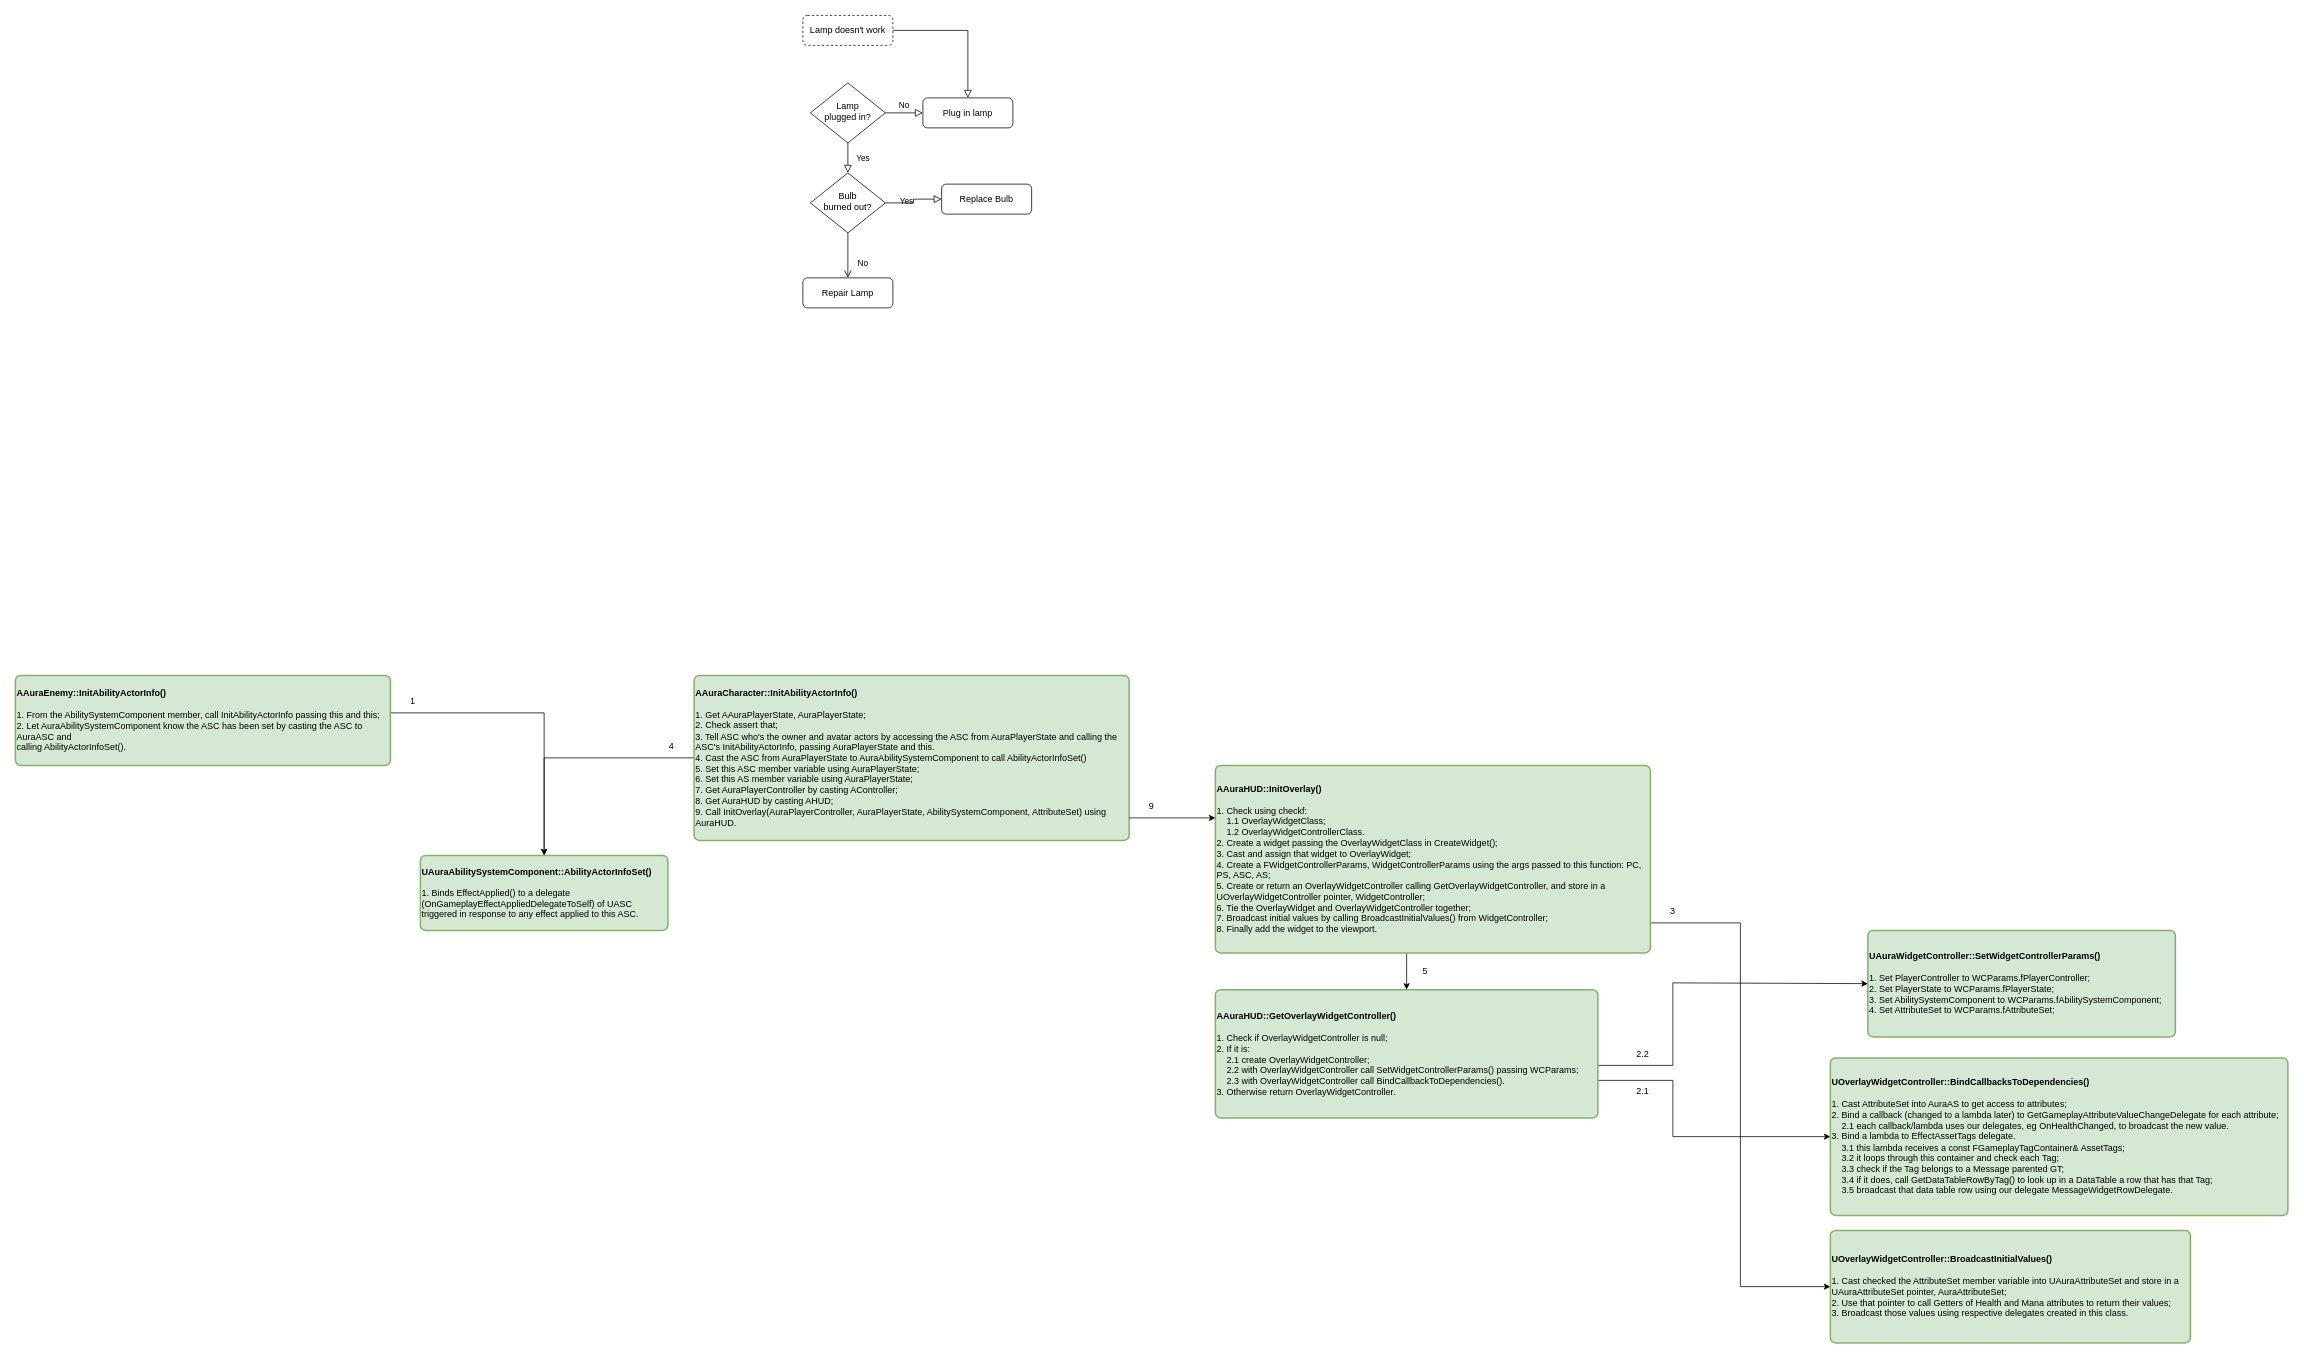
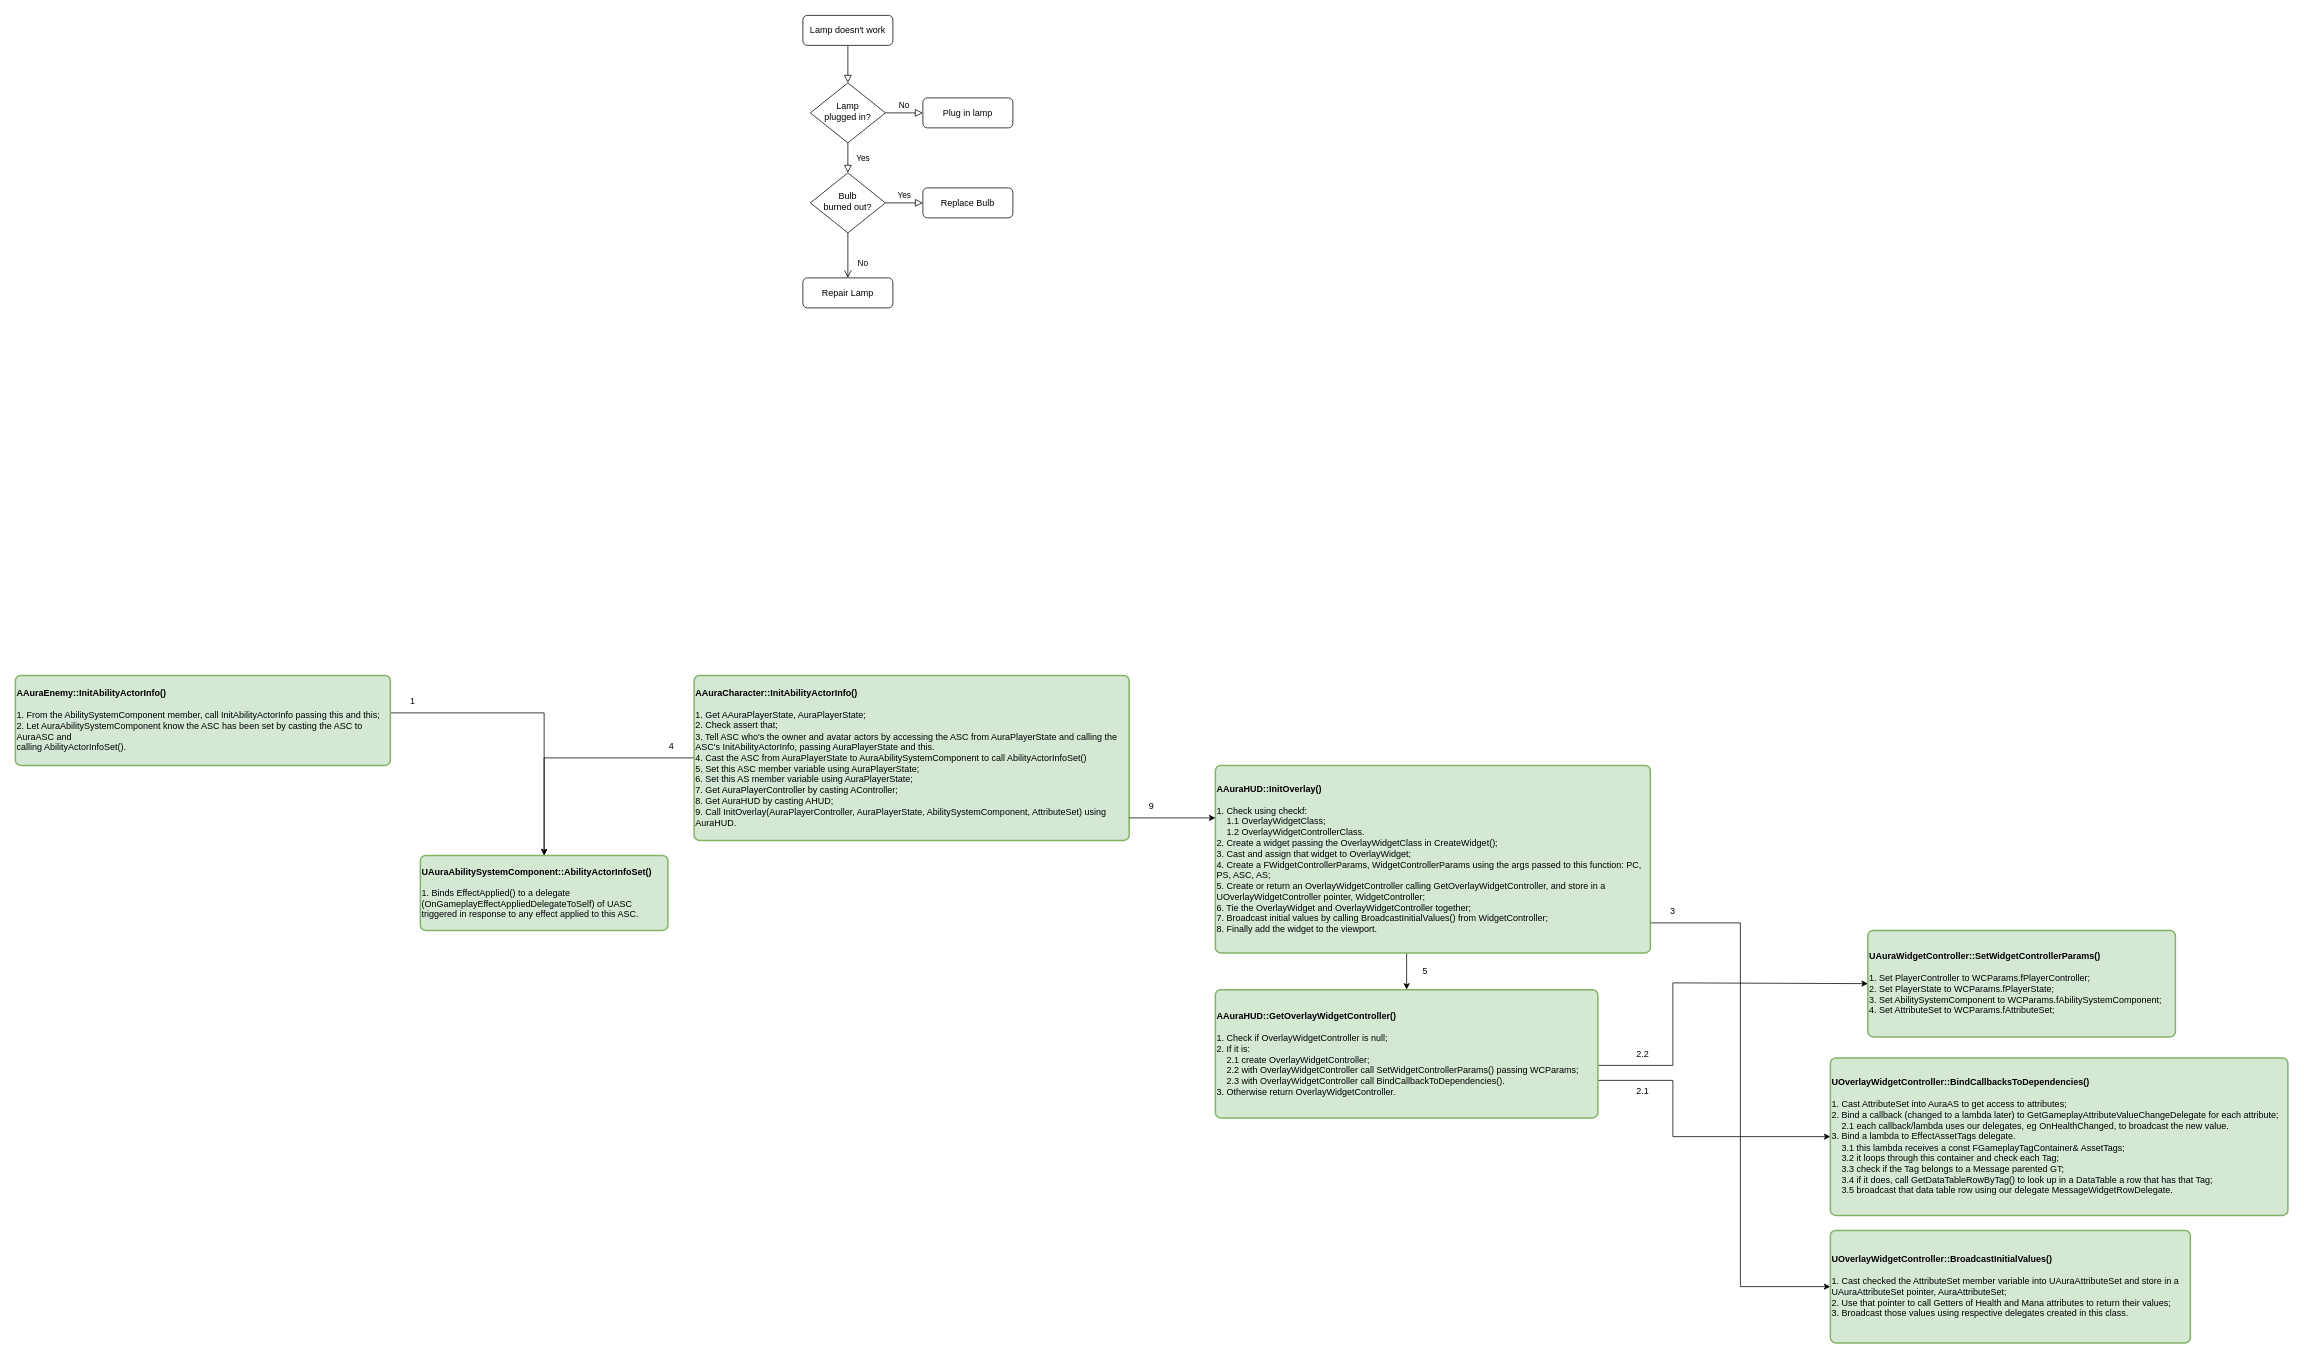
(848, 30) -> (848, 30)
(960, 30) -> (848, 60)
(987, 199) -> (968, 203)
